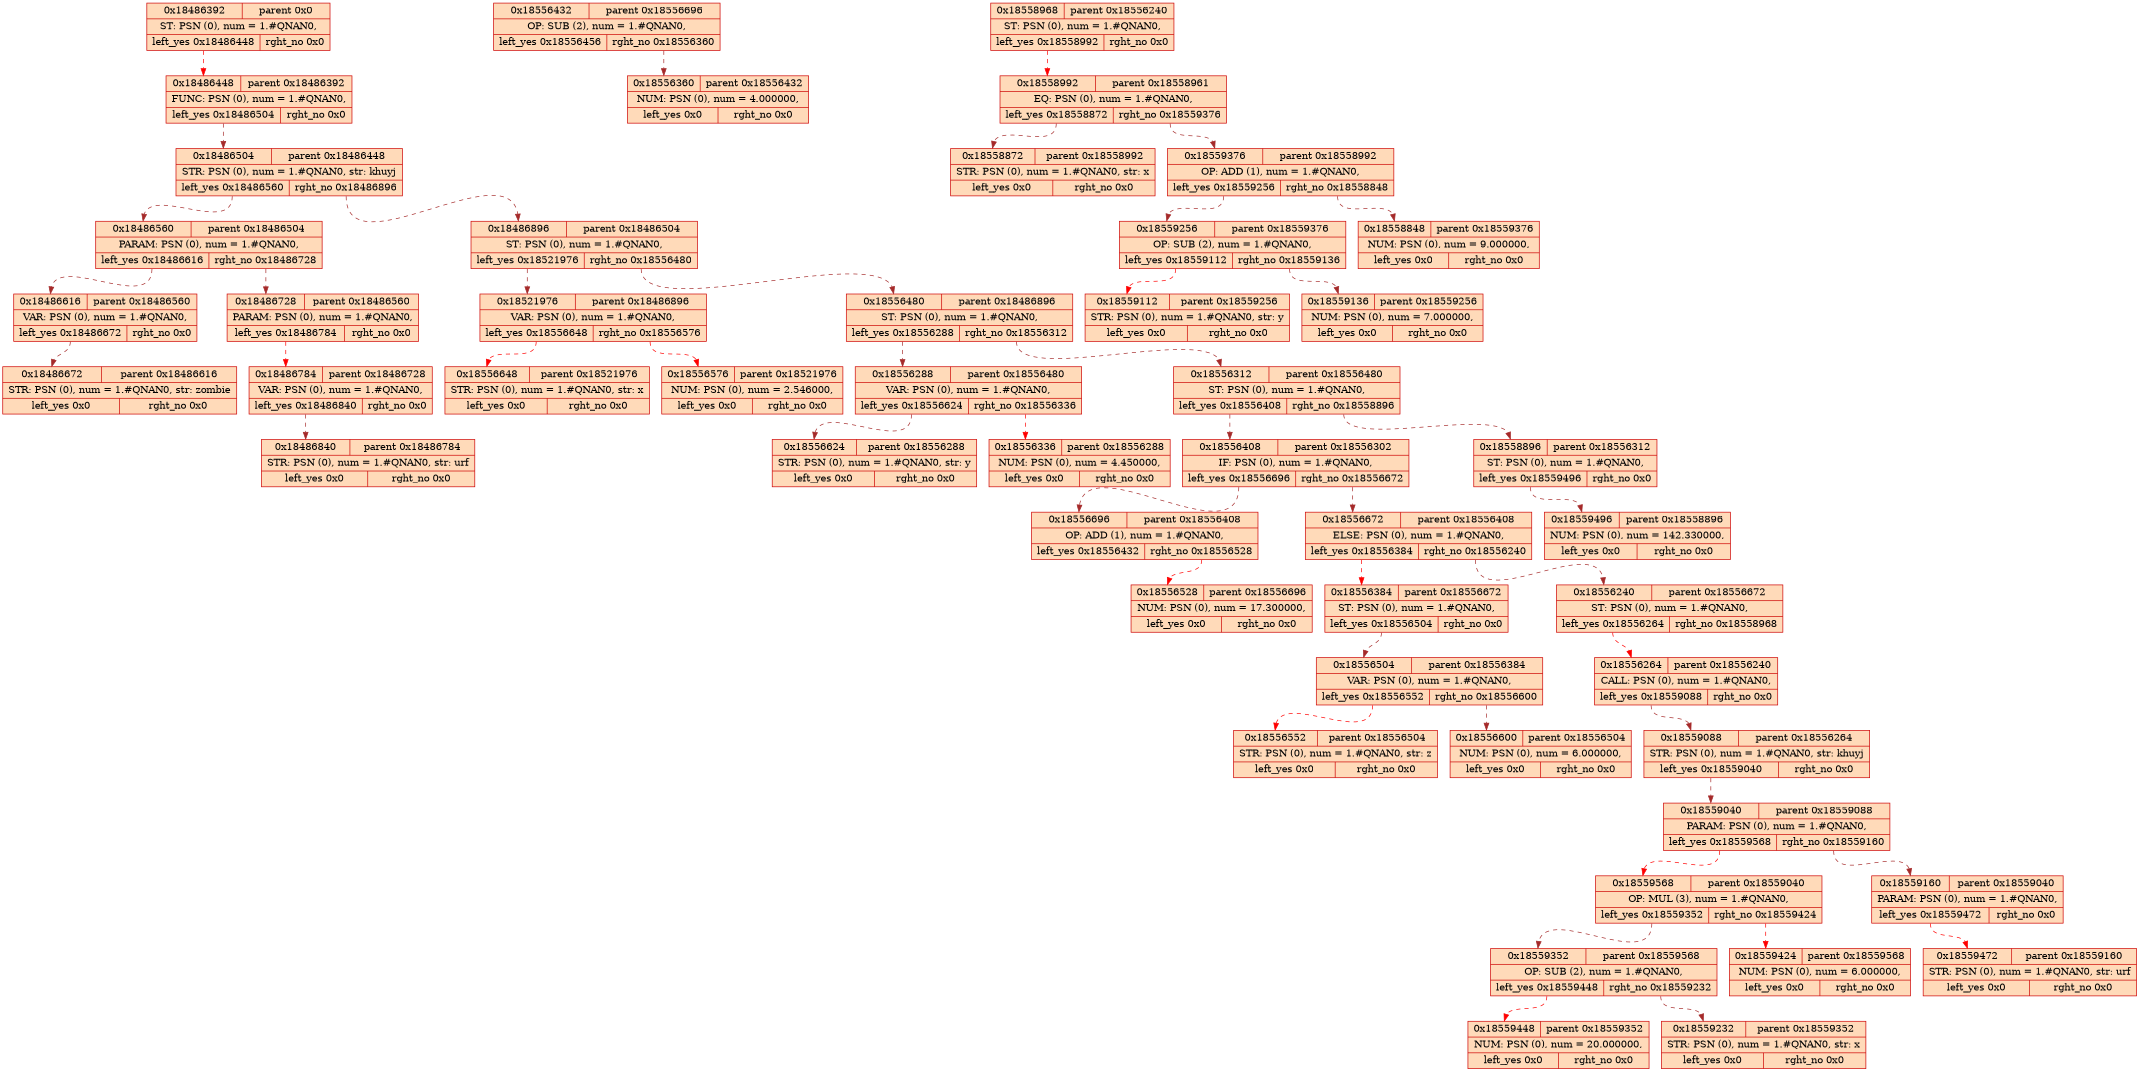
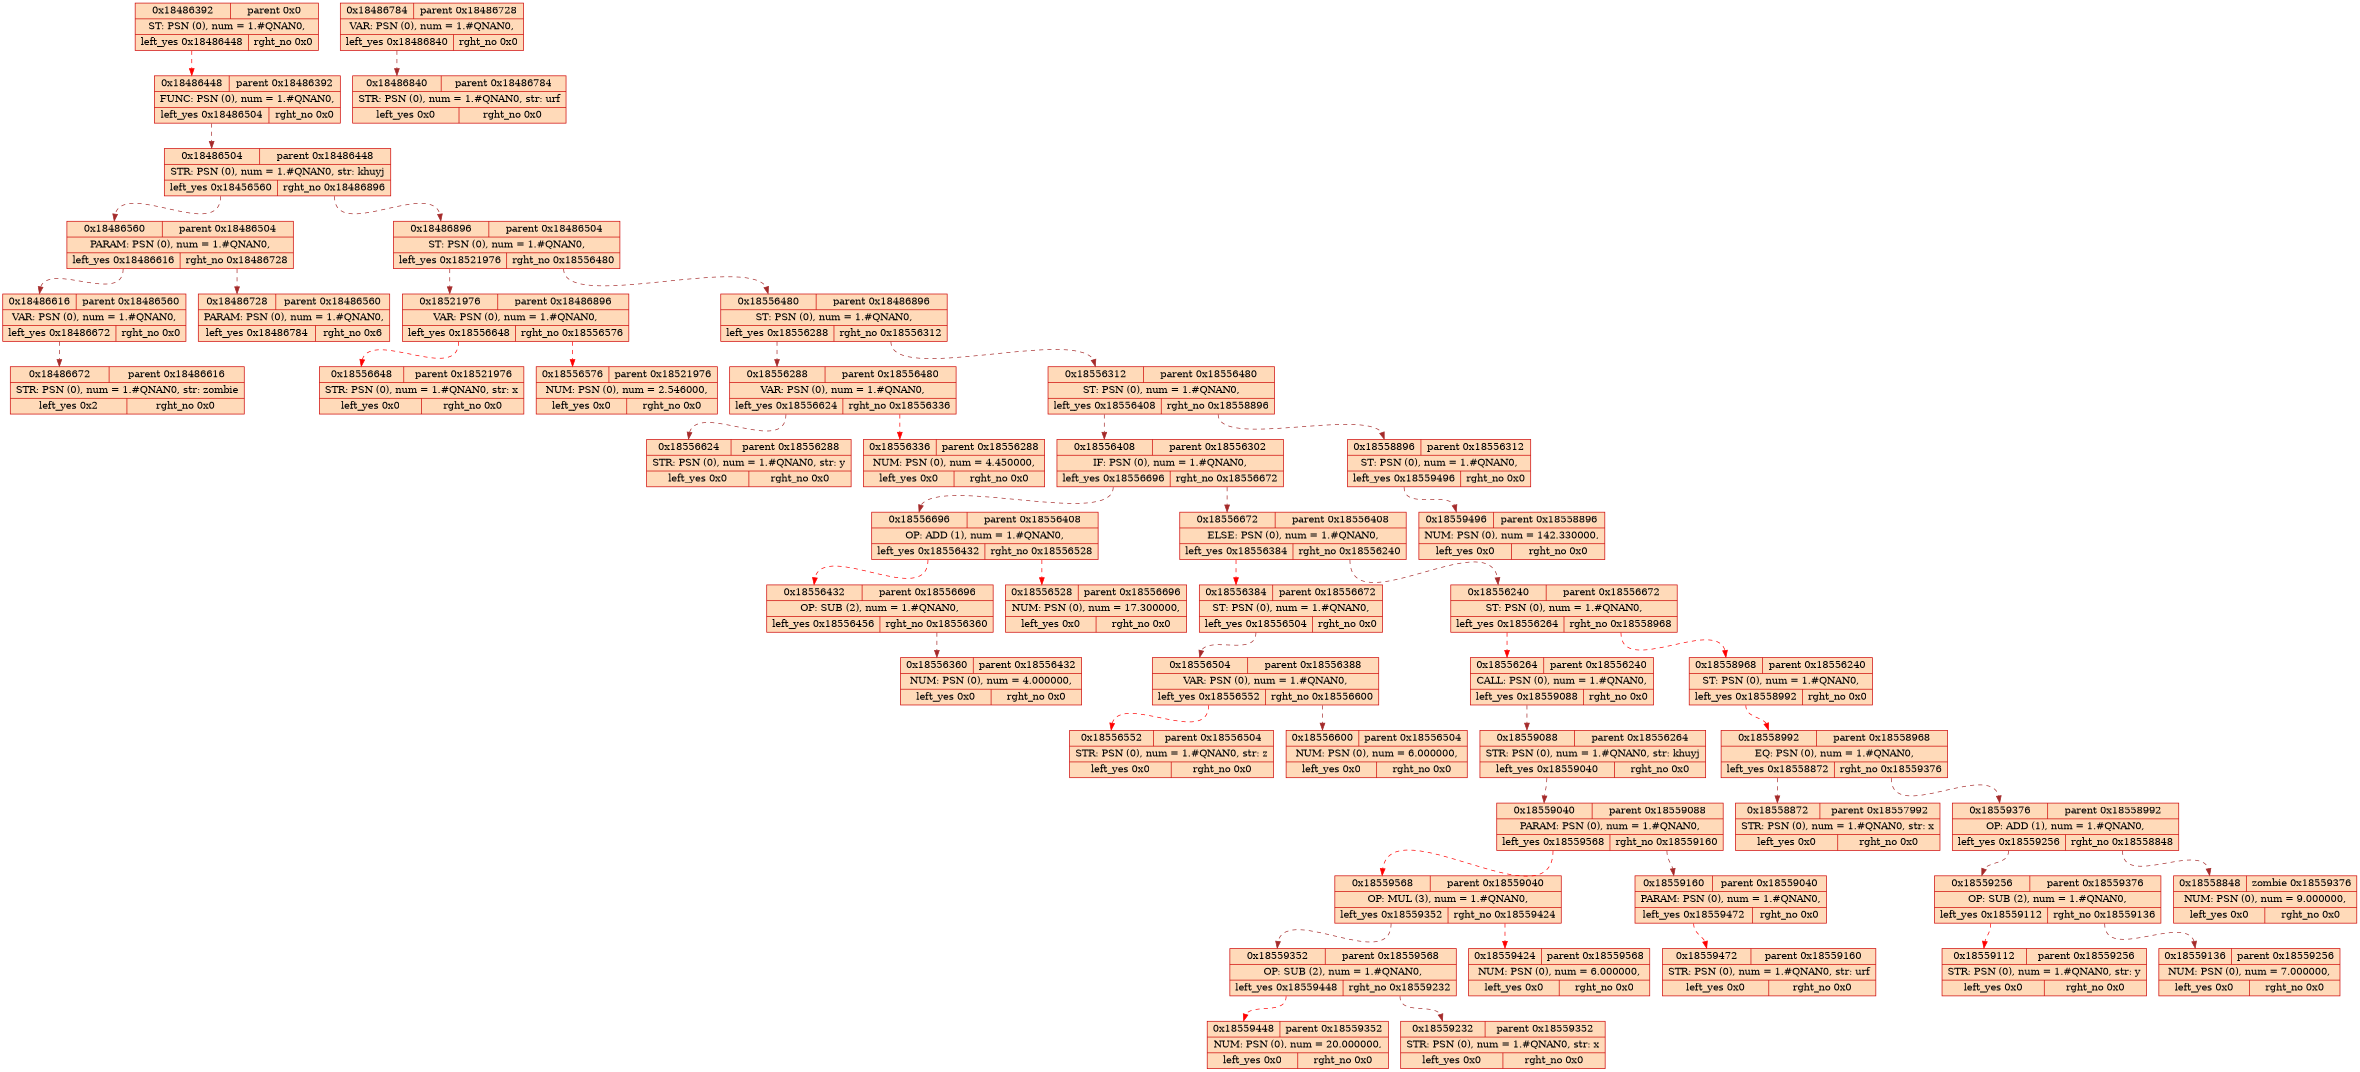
(1161, 83) -> (1882, 738)
(1095, 156) -> (1880, 811)
(233, 188) -> (221, 188)
(1485, 229) -> (2302, 883)
(381, 333) -> (353, 333)
(286, 351) -> none
(61, 406) -> (69, 406)
none -> (874, 573)
none -> (1670, 646)
(1477, 665) -> (1313, 665)
